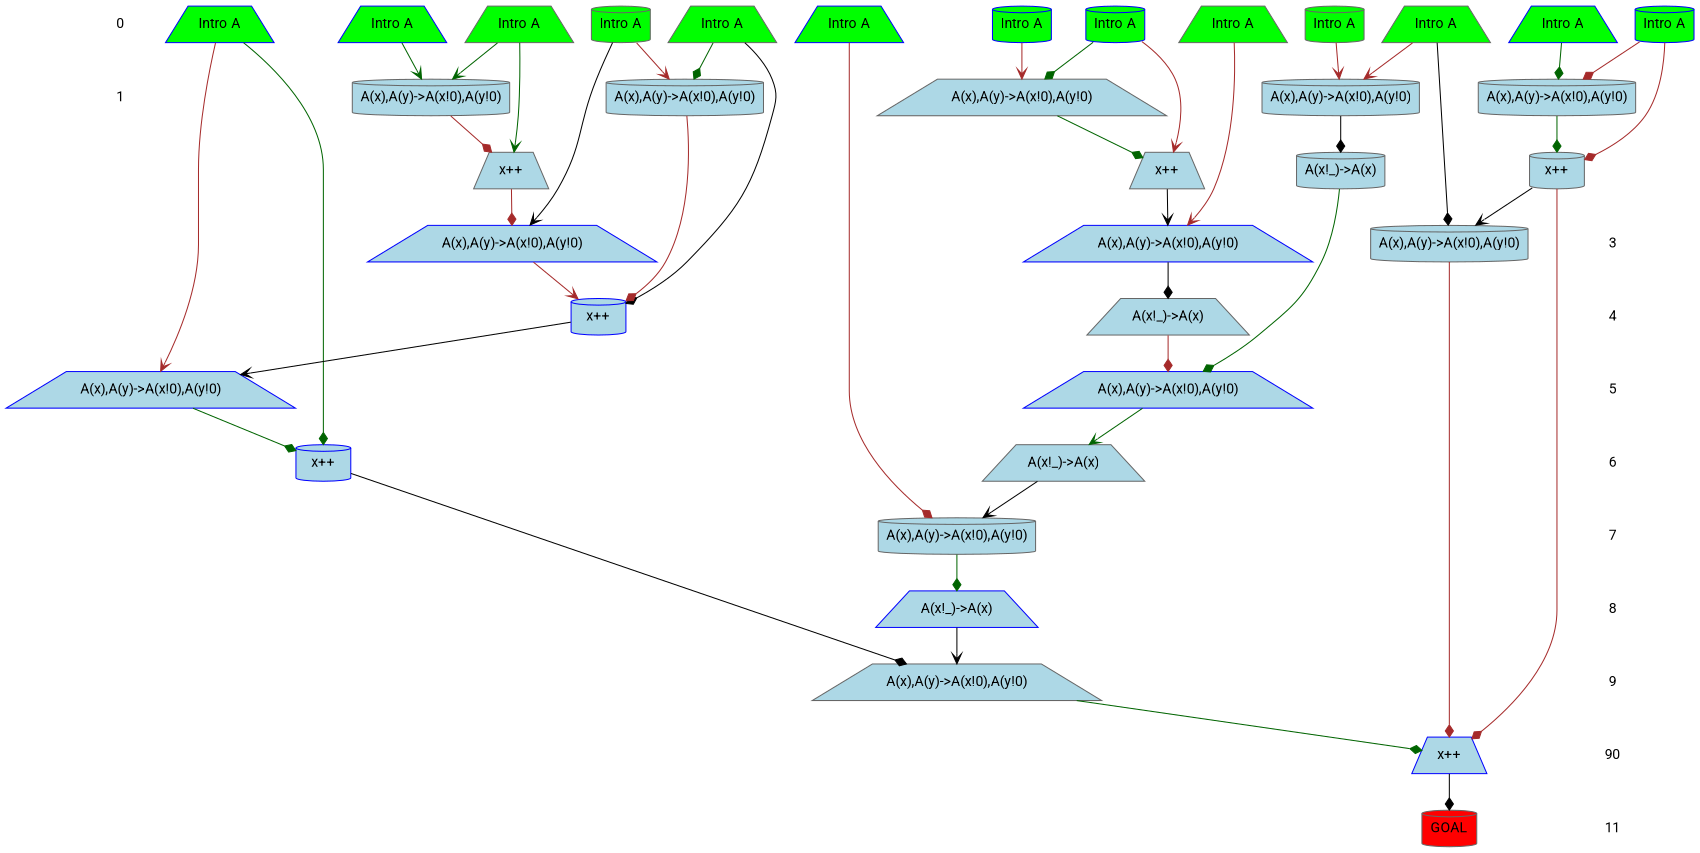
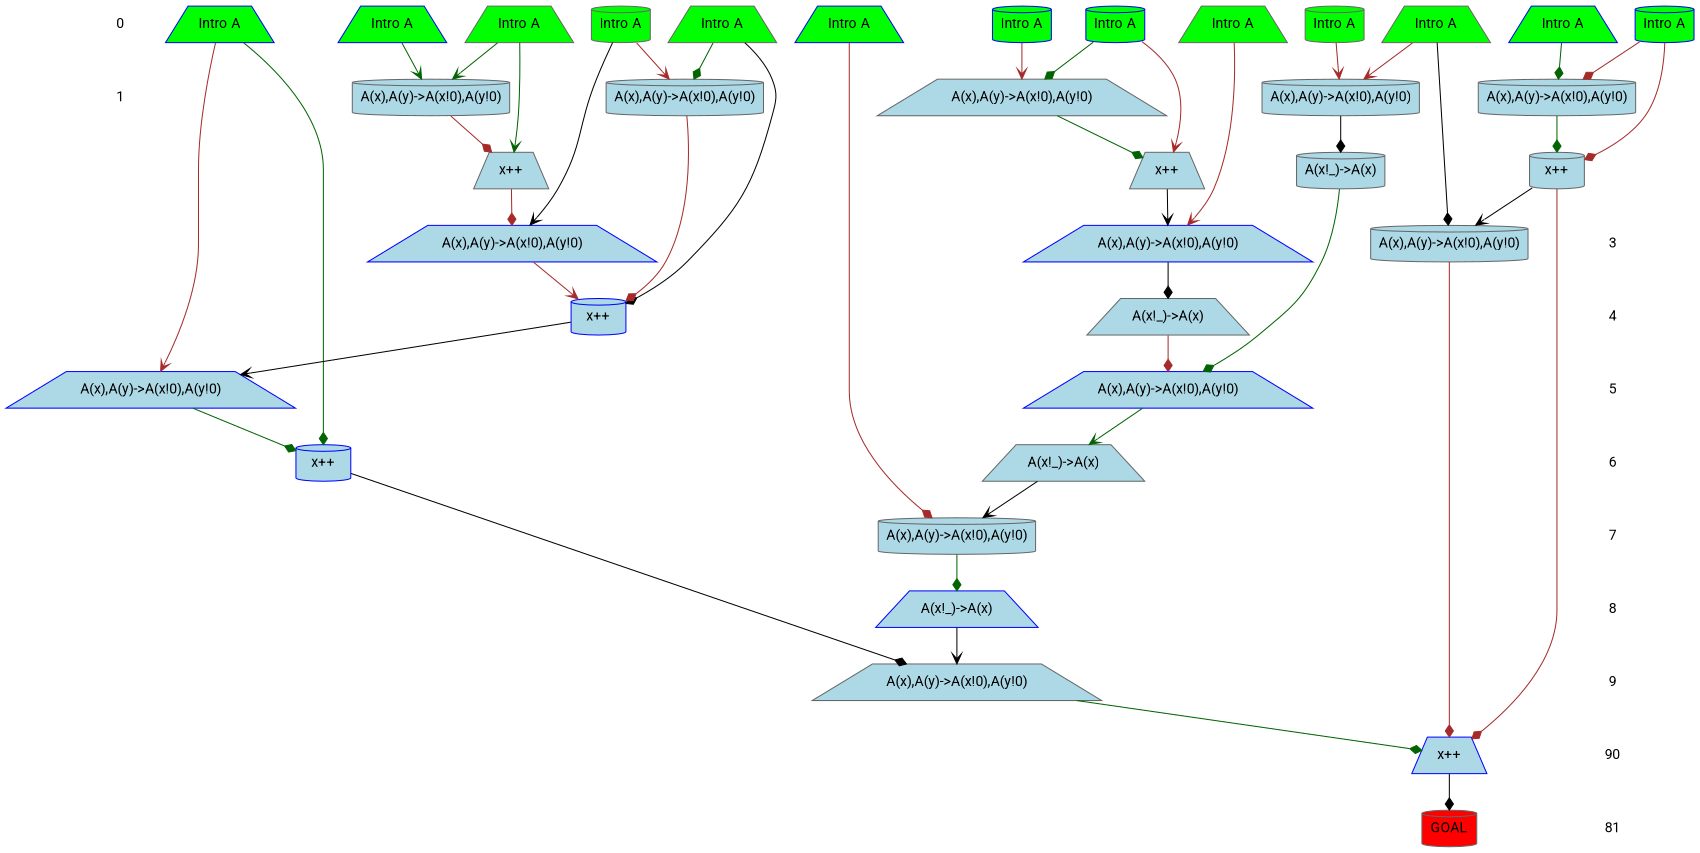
(1613, 828) -> (1613, 828)
